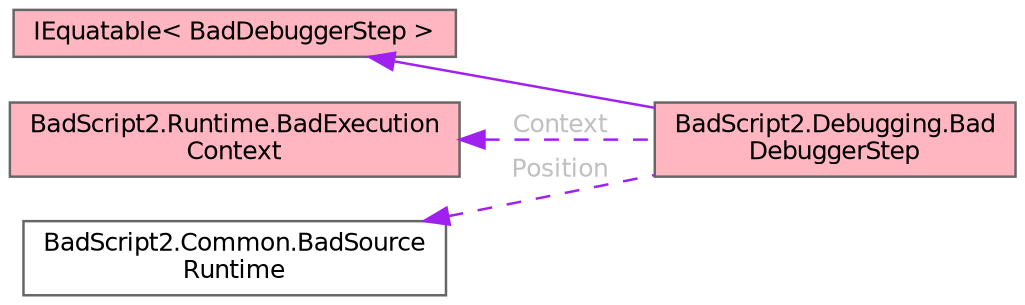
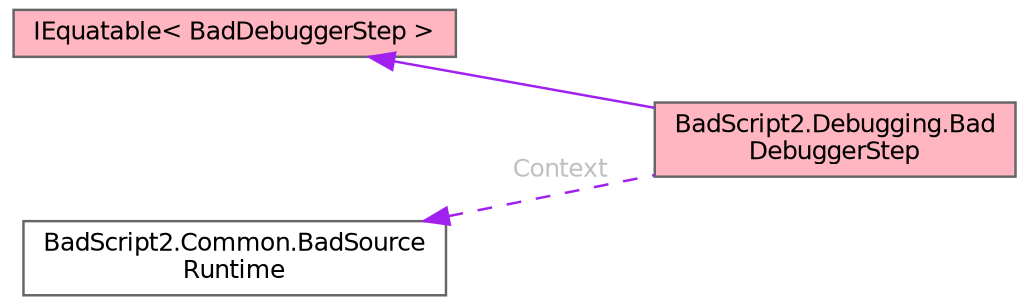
(235, 140) -> none
(557, 170) -> (557, 170)
